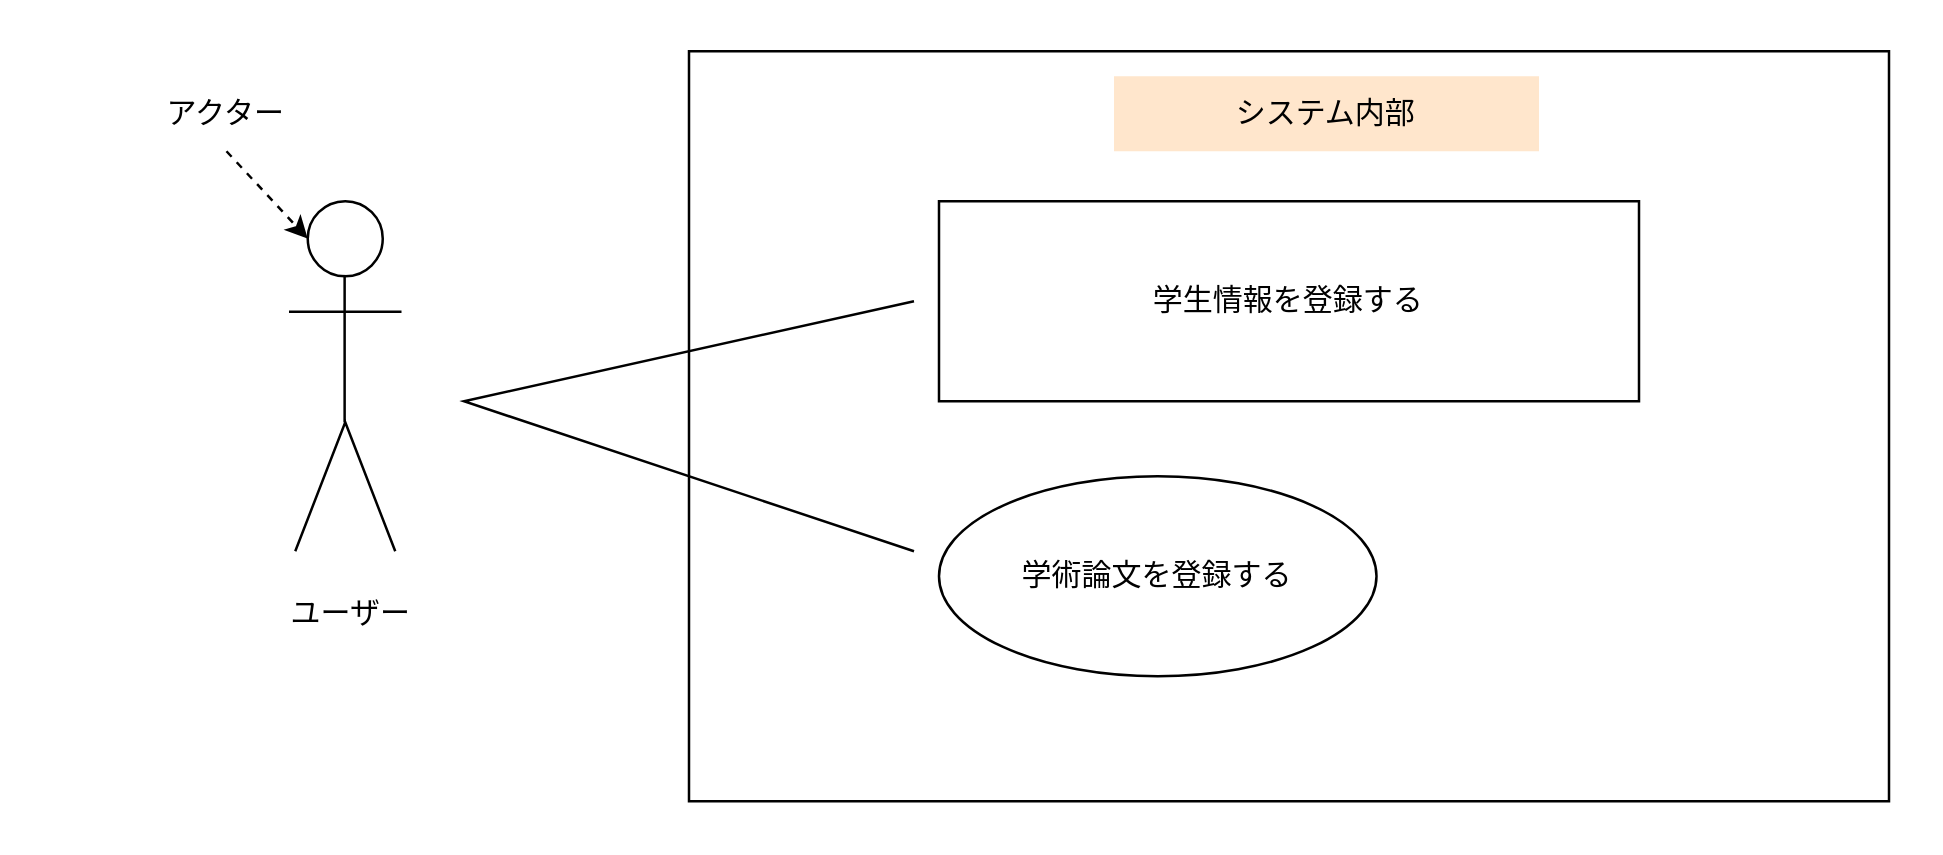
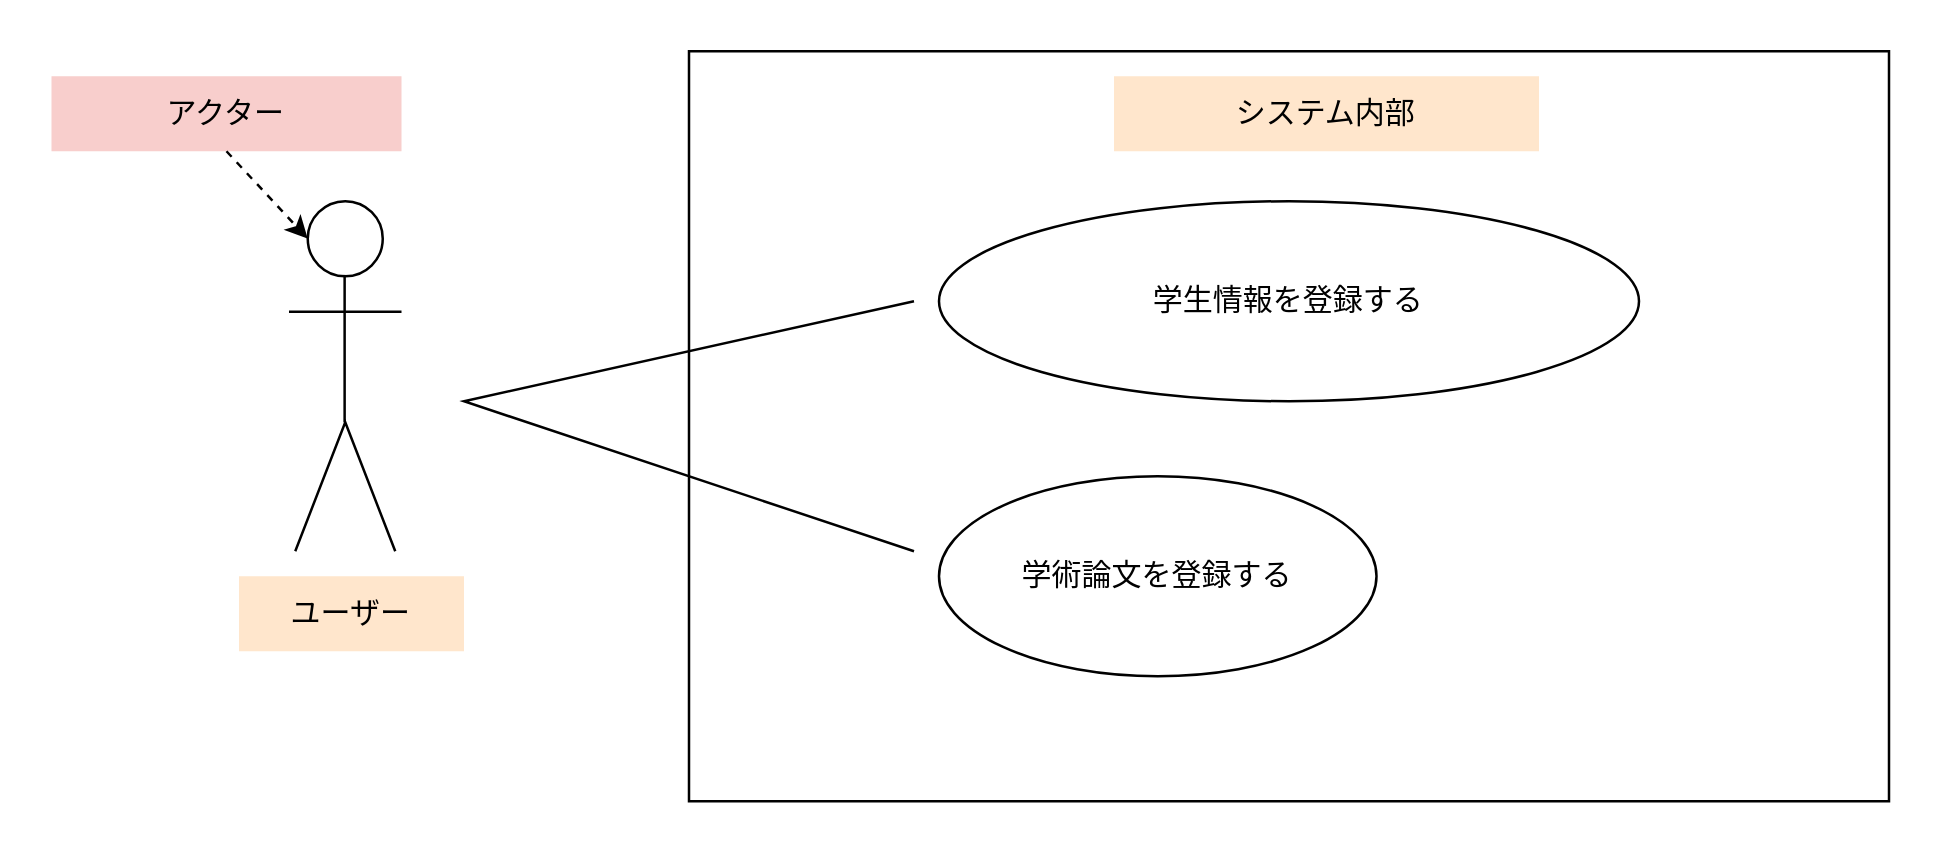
(226, 114) -> (226, 114)
(1289, 301) -> (1289, 301)
(351, 614) -> (351, 614)
